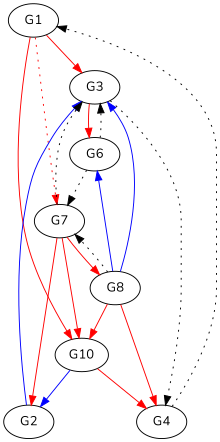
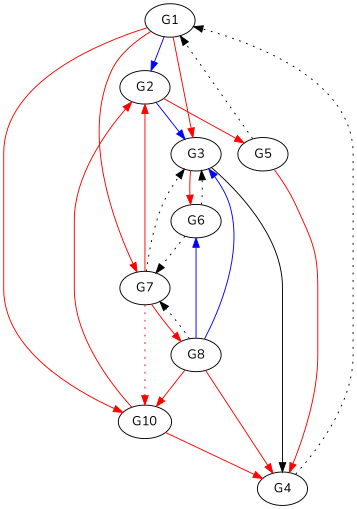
none -> (159, 49)
(45, 116) -> (99, 128)
none -> (263, 154)
(181, 237) -> (282, 303)
(70, 283) -> (145, 350)
(58, 385) -> (74, 259)
